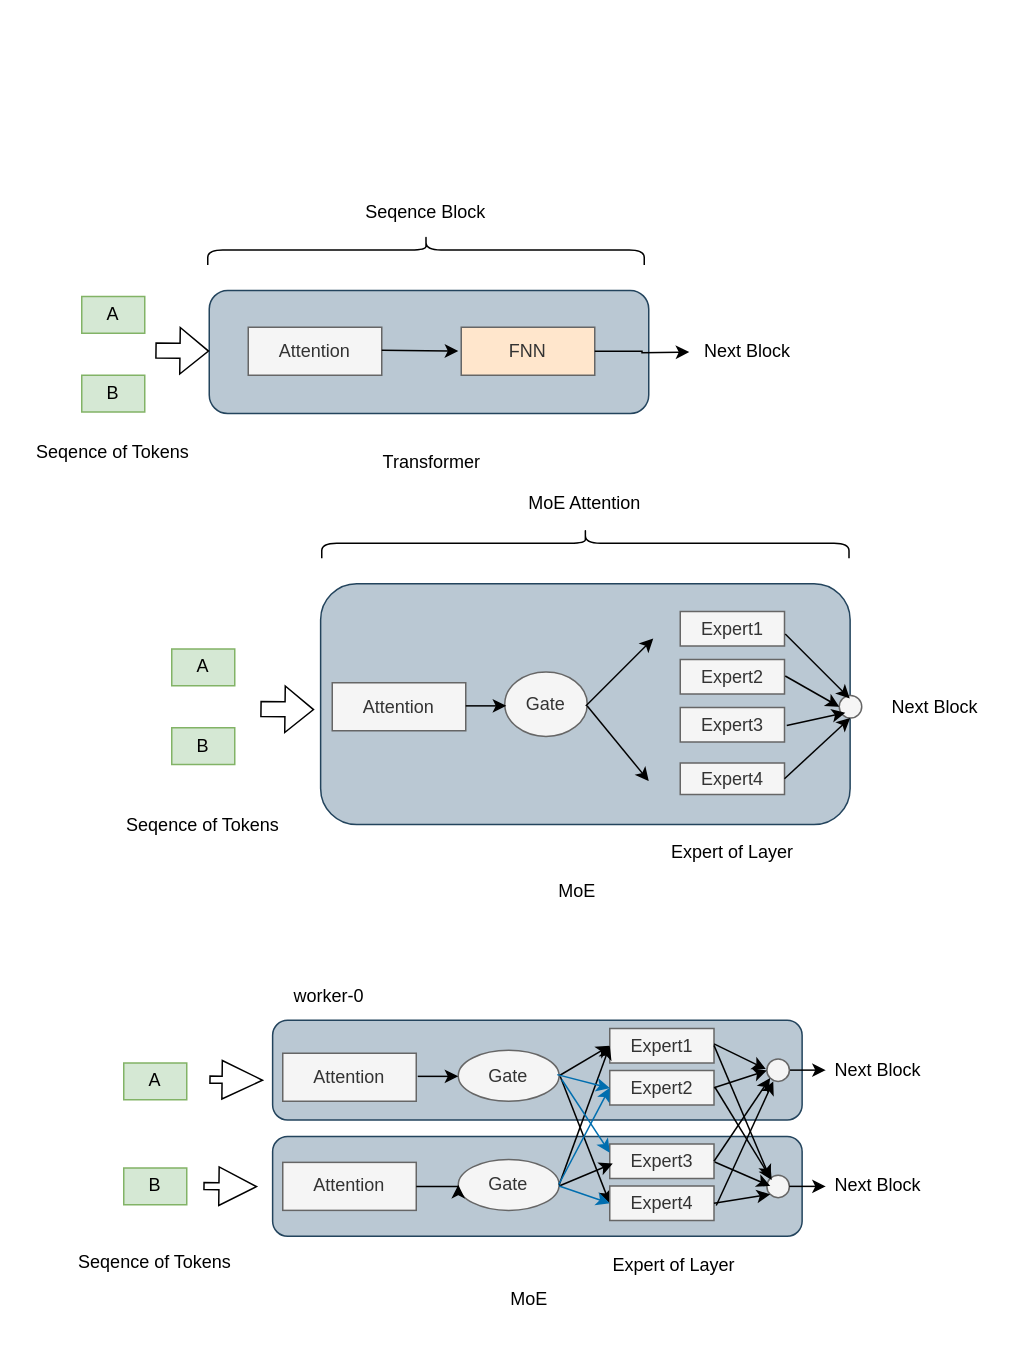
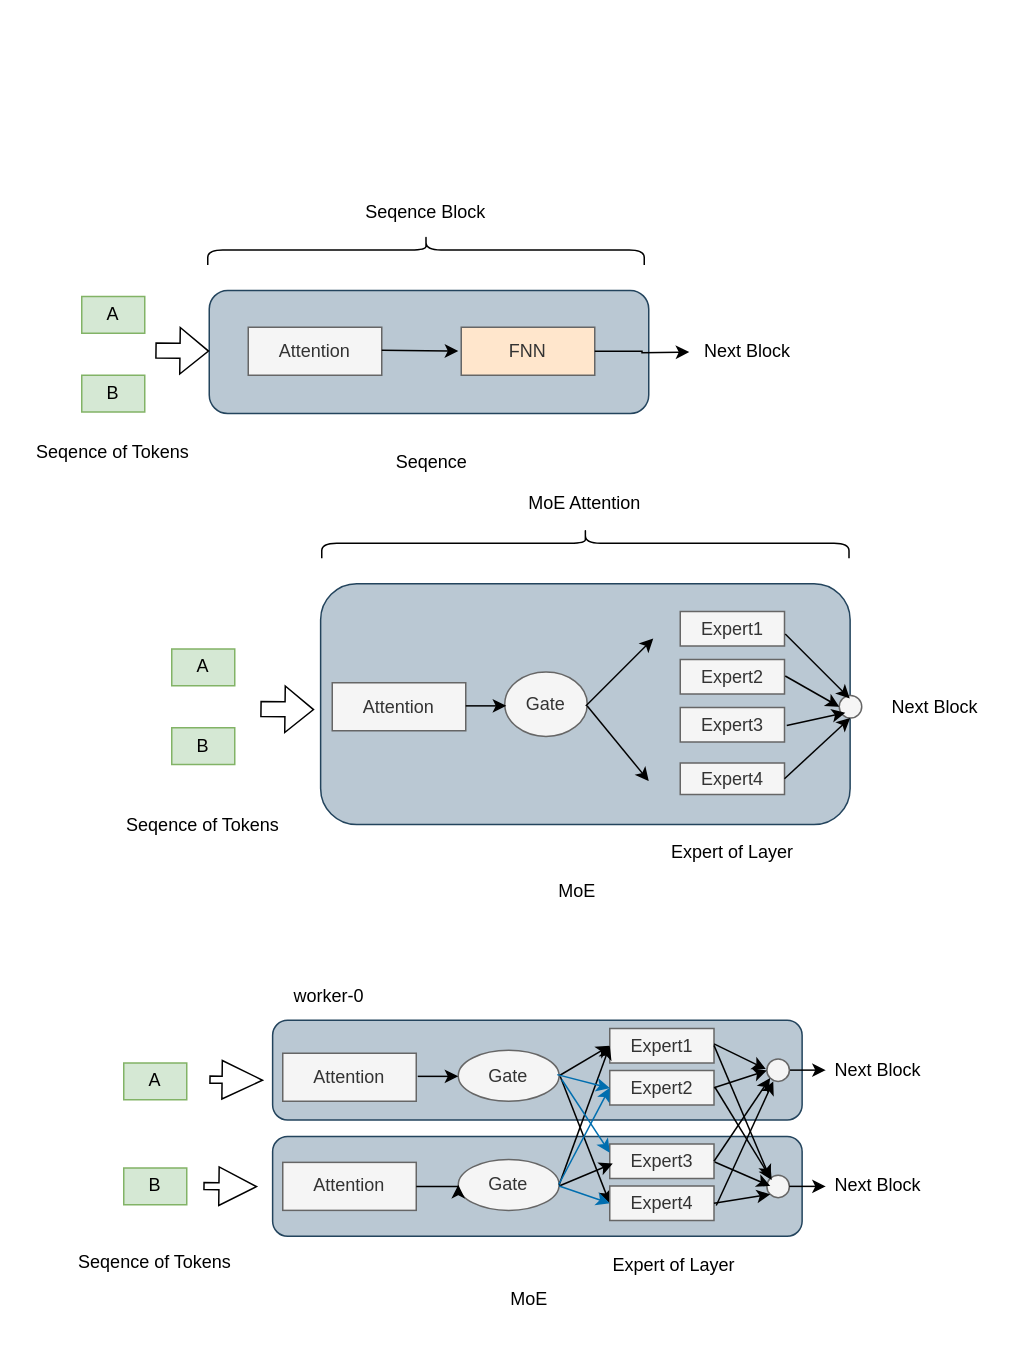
(432, 463) -> (432, 463)
